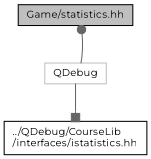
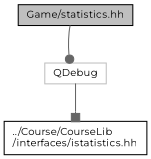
(82, 49) -> (69, 40)
(76, 138) -> (76, 138)
